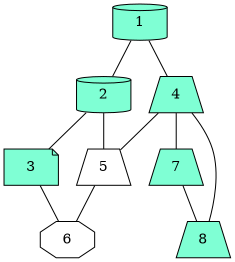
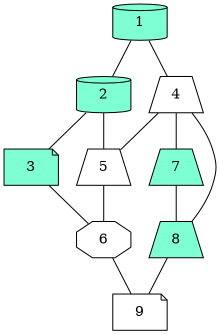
(176, 95) -> (176, 95)
none -> (140, 312)
